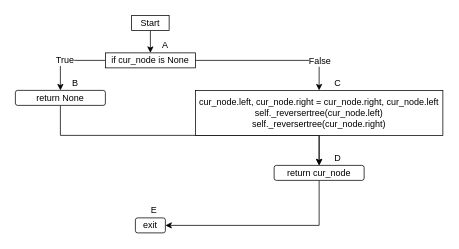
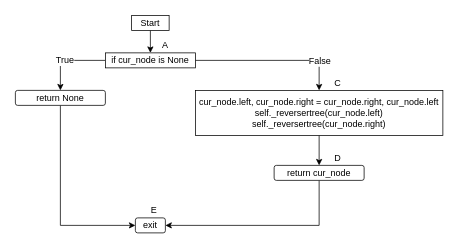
(75, 83) -> none
(127, 135) -> (60, 214)
